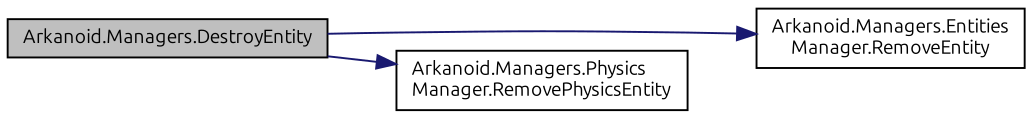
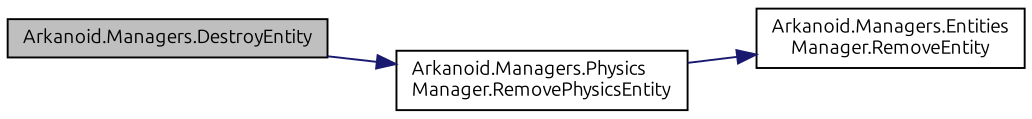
(532, 31) -> (712, 60)
